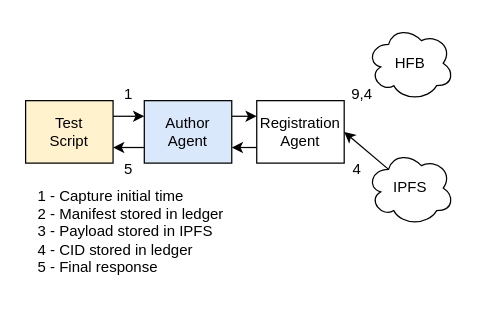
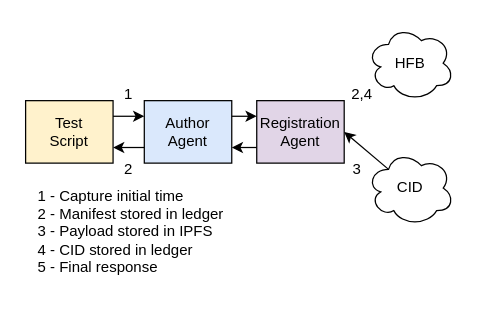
(363, 94) -> (363, 94)
(301, 132) -> (301, 132)
(129, 169) -> (129, 169)
(358, 169) -> (358, 169)
(411, 188) -> (411, 188)
